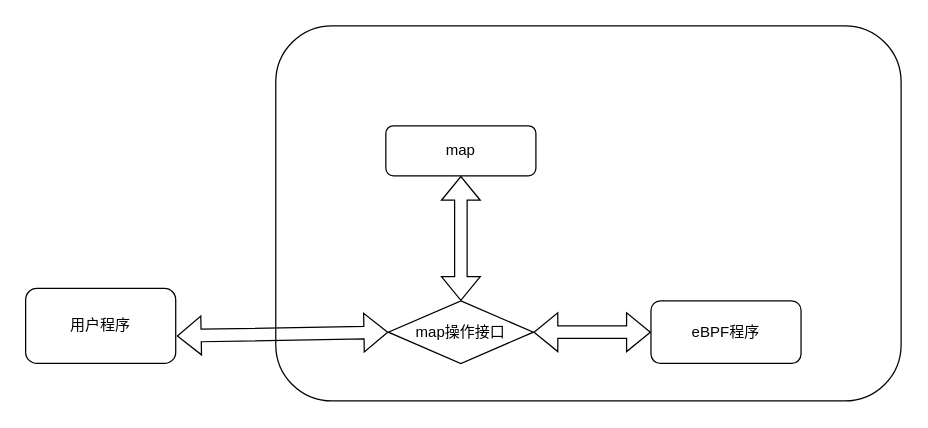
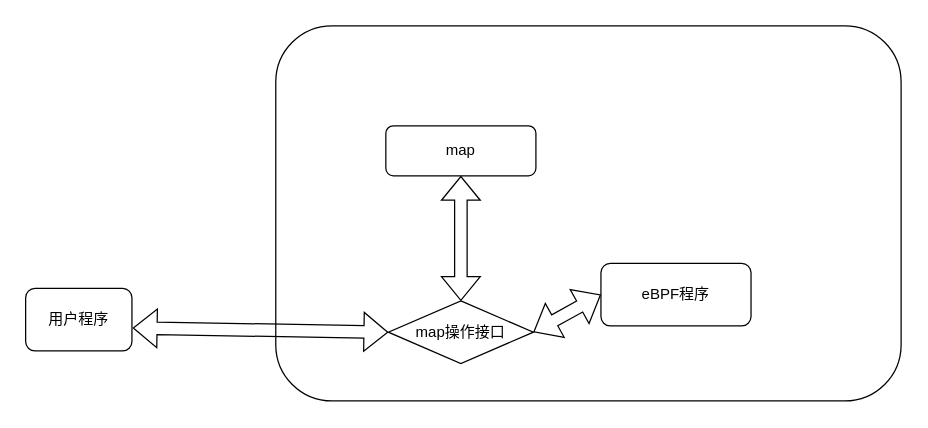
(101, 326) -> (79, 319)
(726, 332) -> (676, 294)
